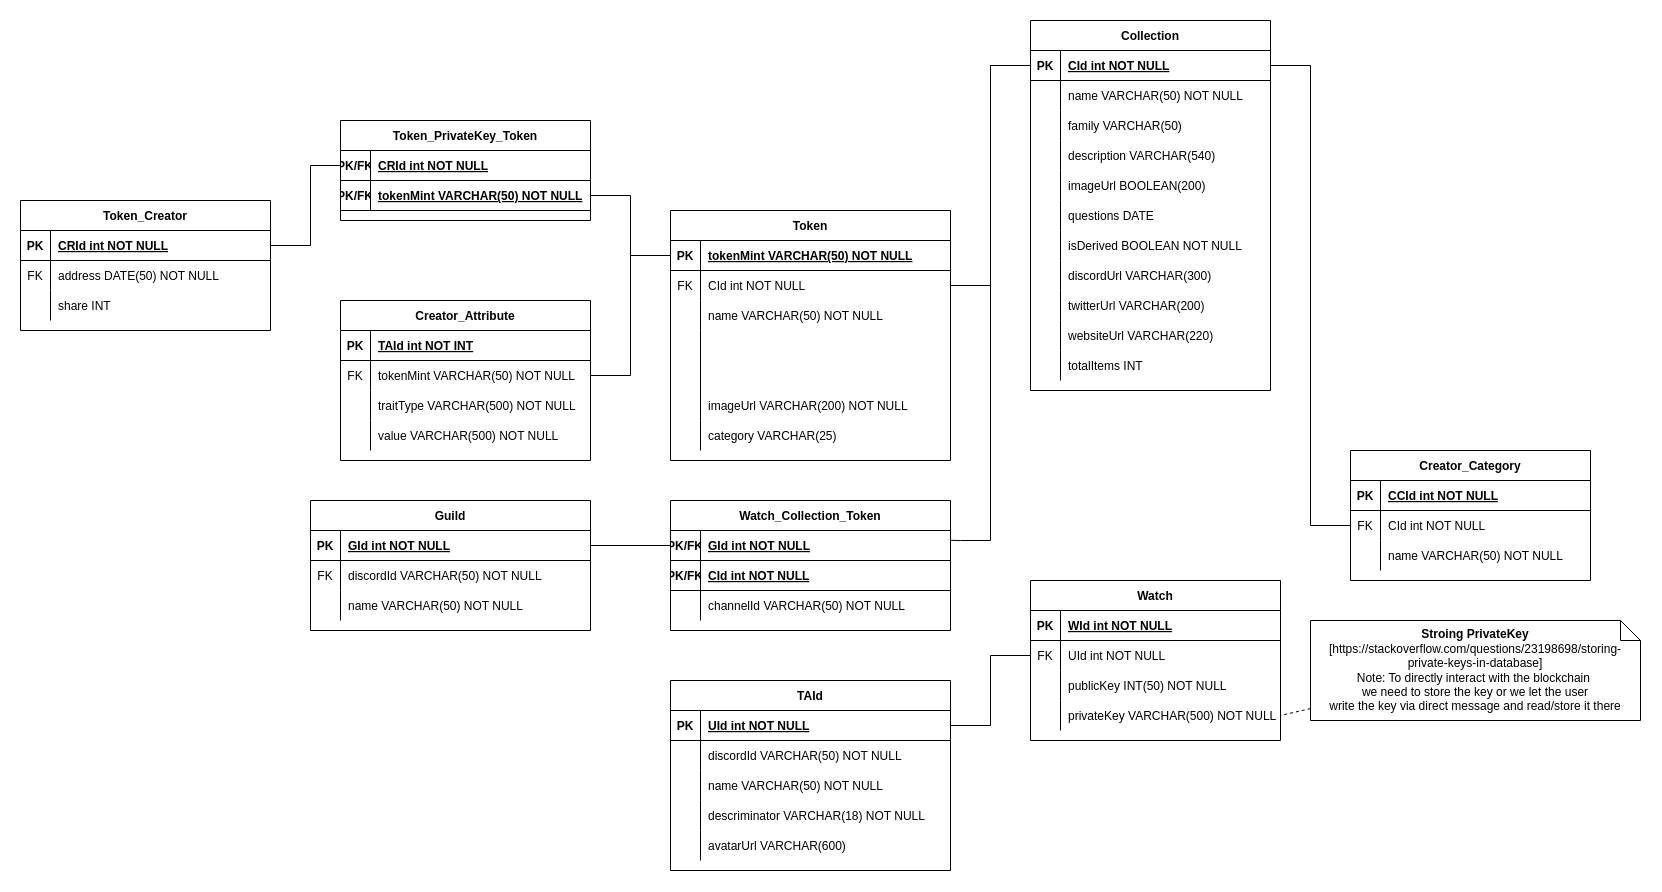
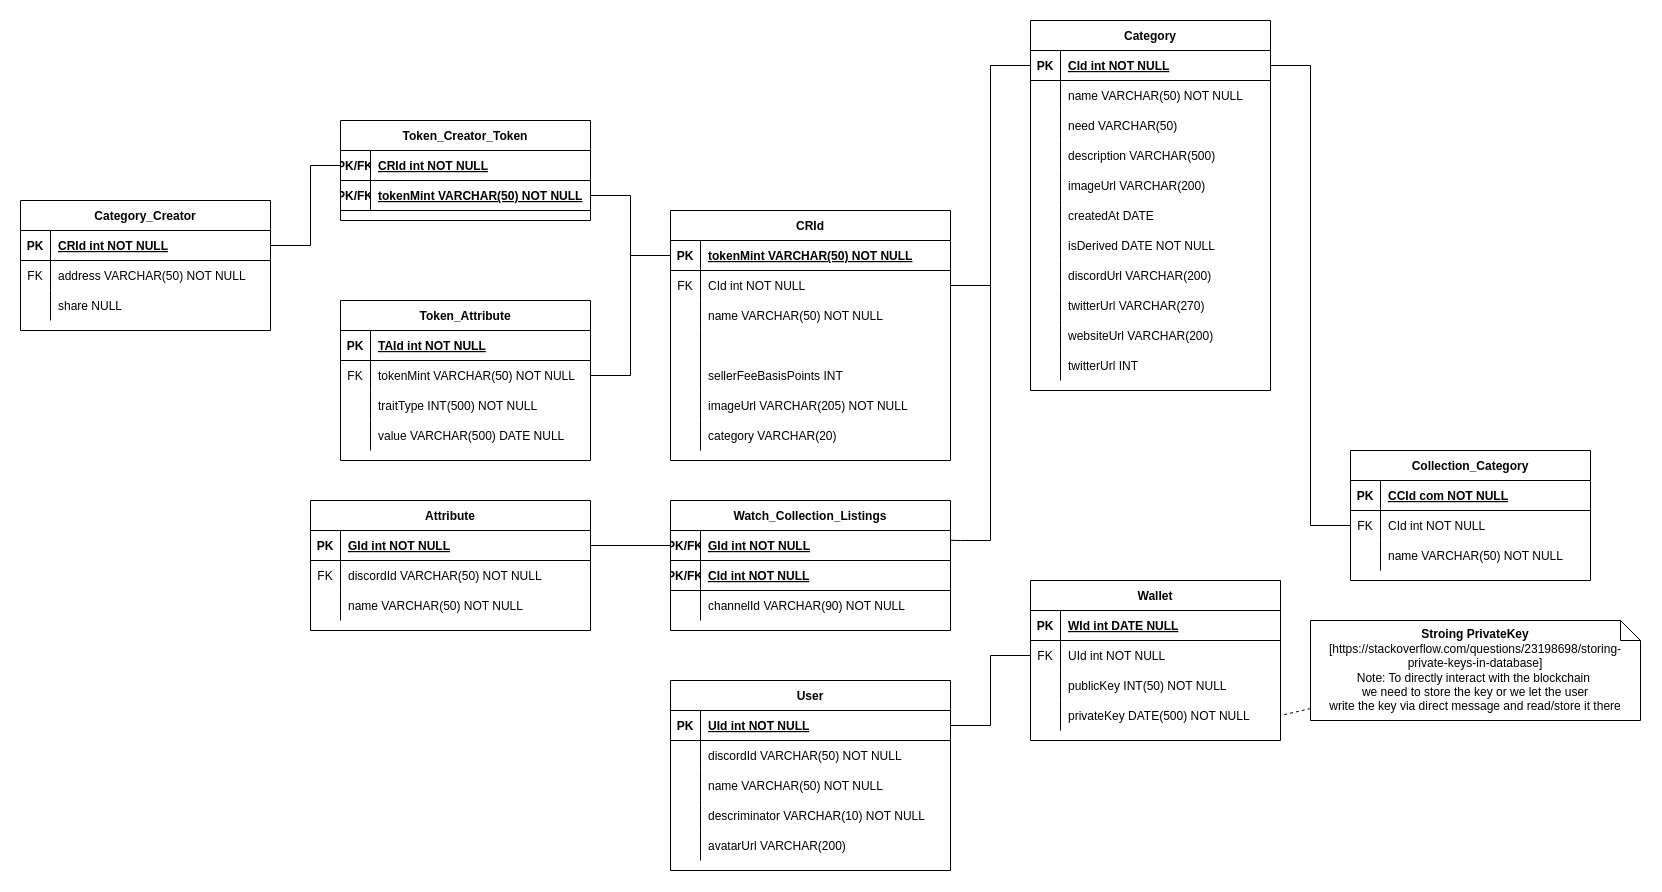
(1150, 36) -> (1150, 36)
(1124, 126) -> (1120, 126)
(465, 136) -> (465, 136)
(1144, 156) -> (1144, 156)
(1134, 186) -> (1134, 186)
(145, 216) -> (145, 216)
(1112, 216) -> (1113, 216)
(810, 226) -> (810, 226)
(1148, 246) -> (1137, 246)
(137, 276) -> (147, 276)
(1141, 276) -> (1141, 276)
(87, 306) -> (90, 306)
(1141, 306) -> (1141, 306)
(465, 316) -> (465, 316)
(1141, 336) -> (1141, 336)
(426, 346) -> (429, 346)
(1112, 366) -> (1110, 366)
none -> (826, 376)
(476, 406) -> (462, 406)
(801, 406) -> (801, 406)
(462, 436) -> (466, 436)
(774, 436) -> (774, 436)
(1470, 466) -> (1470, 466)
(1439, 496) -> (1440, 496)
(450, 516) -> (450, 516)
(810, 516) -> (810, 516)
(1155, 596) -> (1155, 596)
(803, 606) -> (803, 606)
(1116, 626) -> (1119, 626)
(810, 696) -> (810, 696)
(1169, 716) -> (1159, 716)
(814, 816) -> (814, 816)
(779, 846) -> (779, 846)
